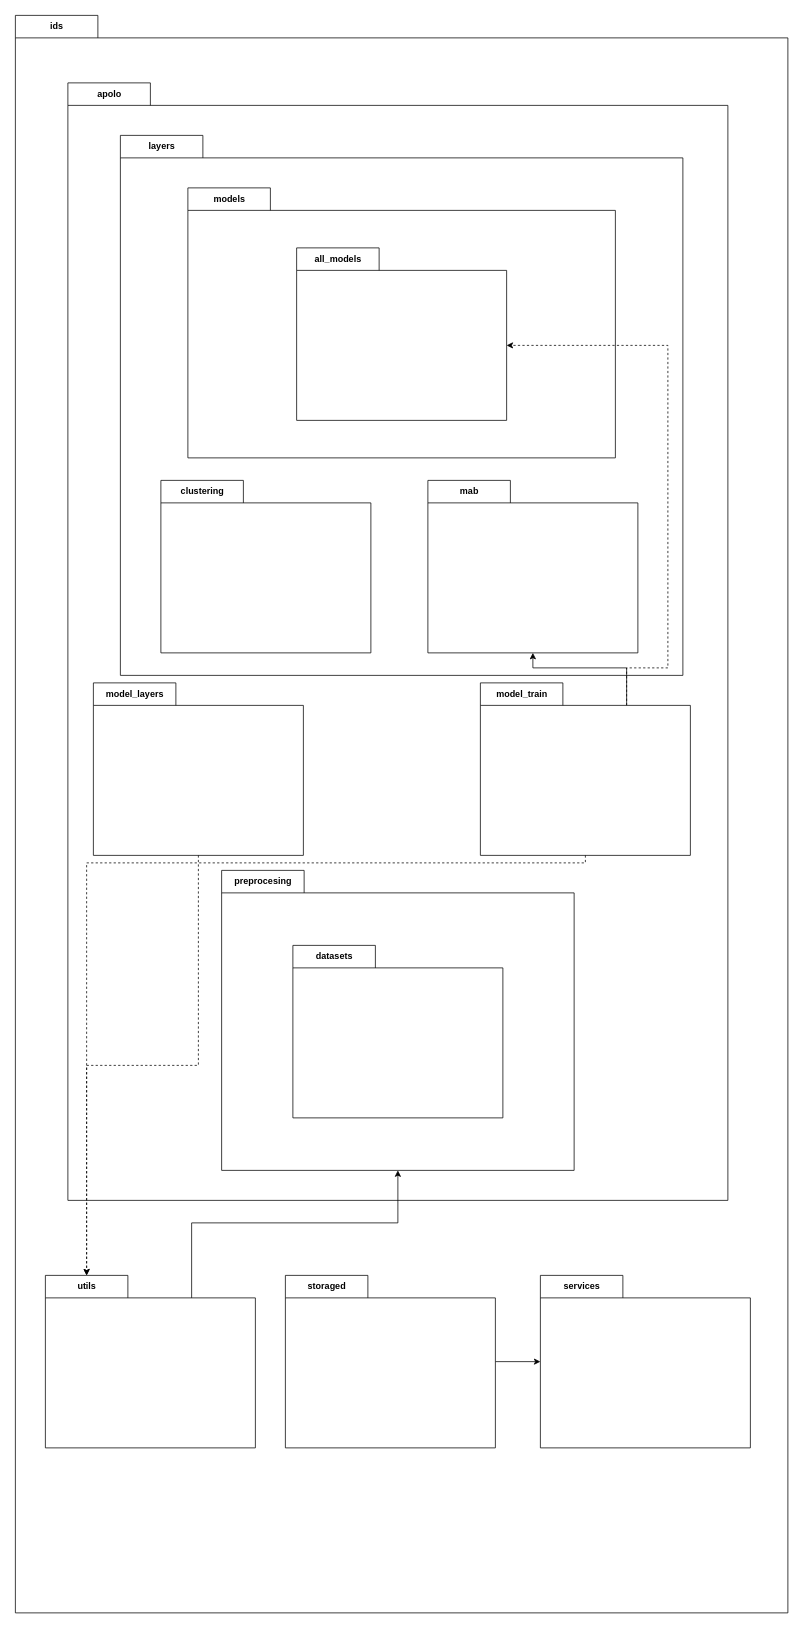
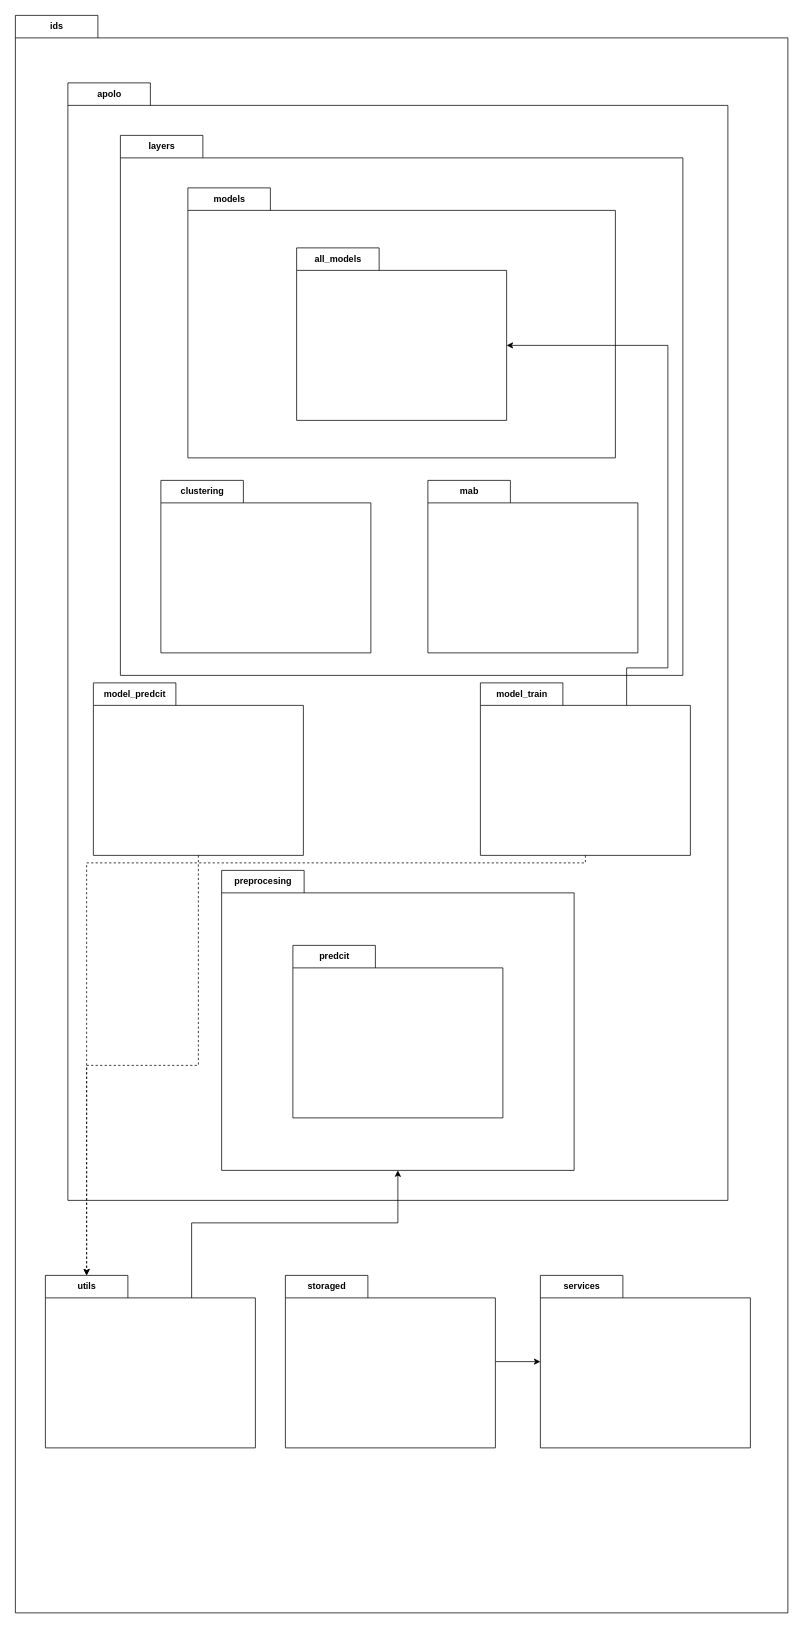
(668, 449) -> (668, 449)
(533, 665) -> none
(135, 694) -> (135, 694)
(335, 957) -> (335, 957)
